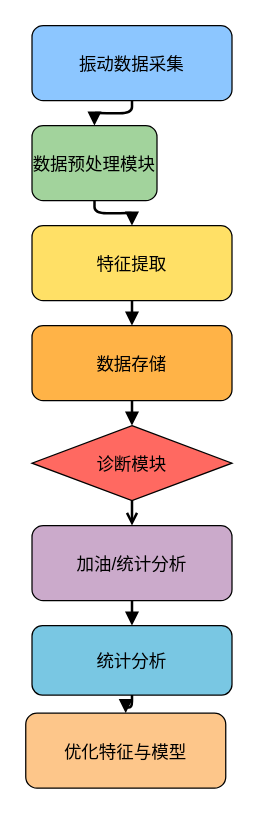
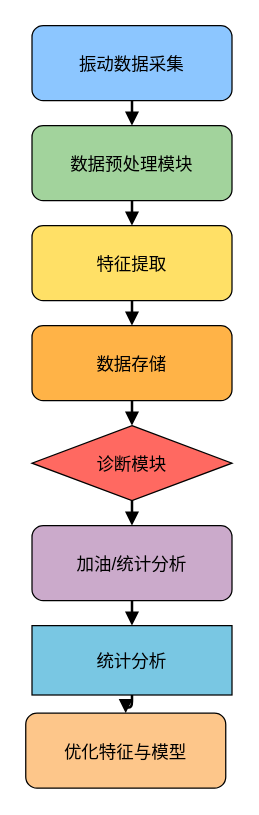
(94, 163) -> (132, 163)
(132, 513) -> (132, 511)
(132, 660) -> (132, 660)
